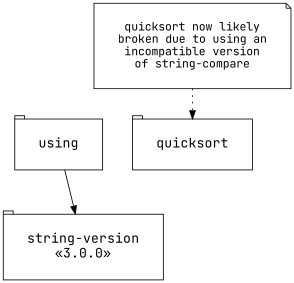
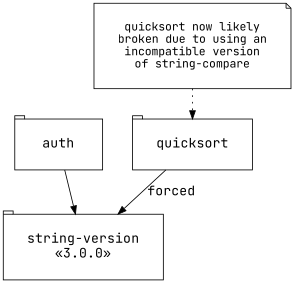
(59, 144) -> (59, 144)
none -> (145, 189)
